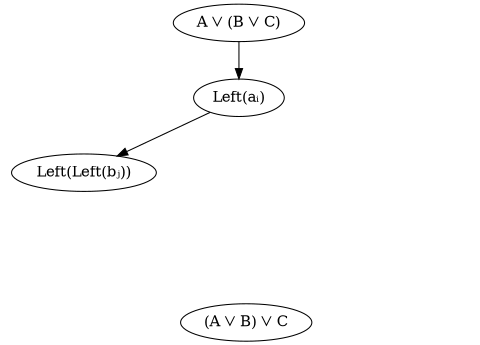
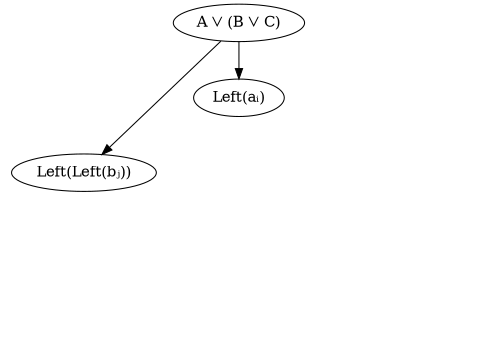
(168, 132) -> (165, 94)
(246, 322) -> none
